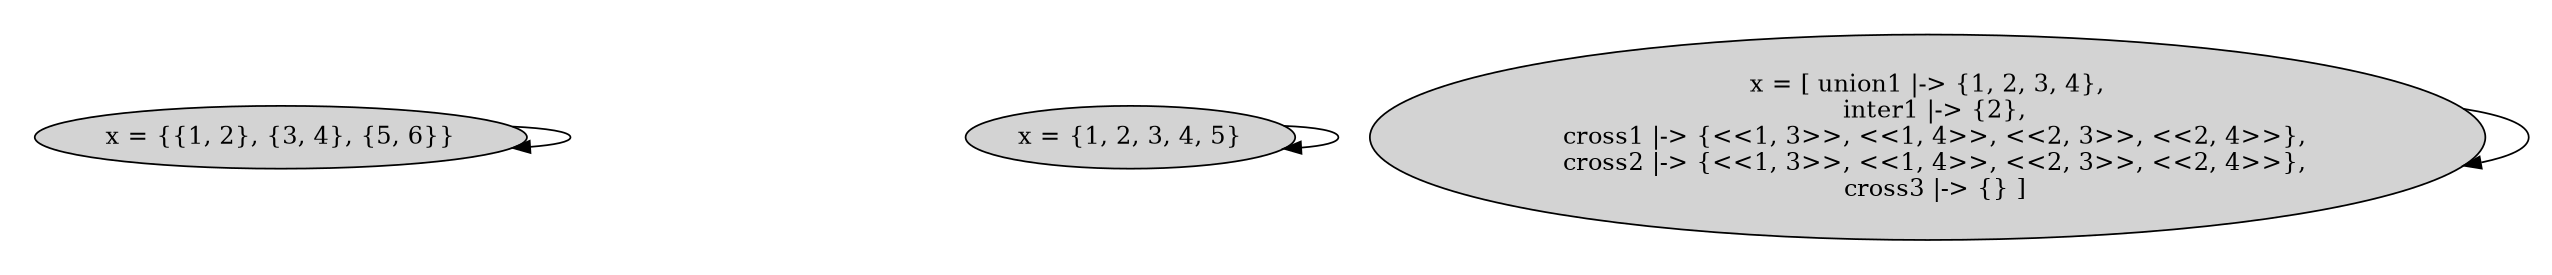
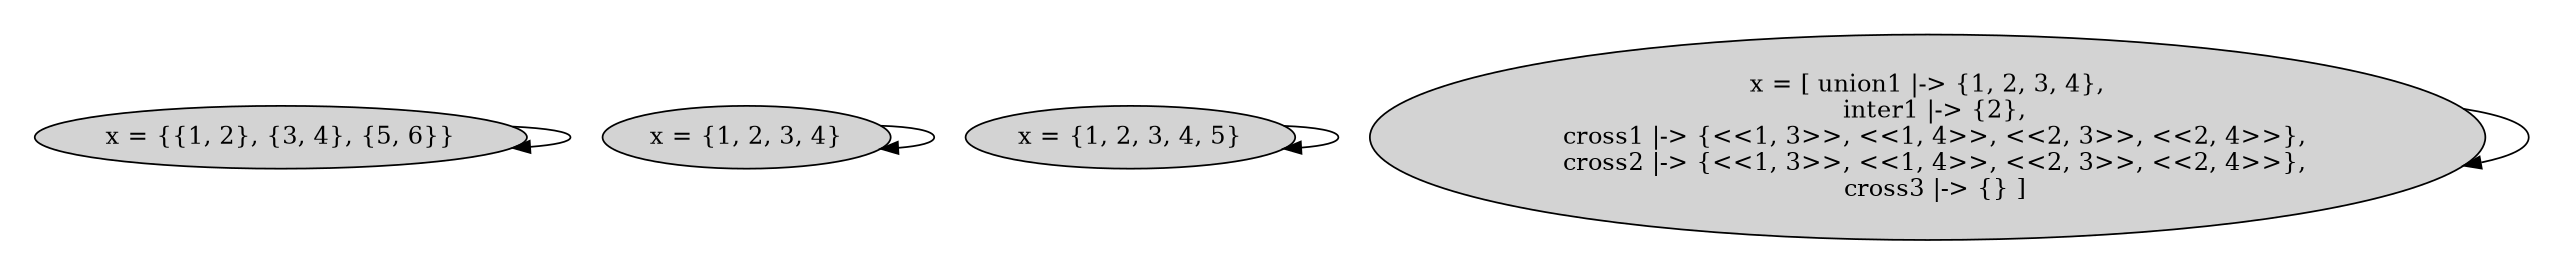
none -> (747, 137)
